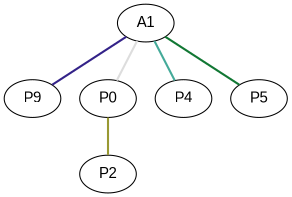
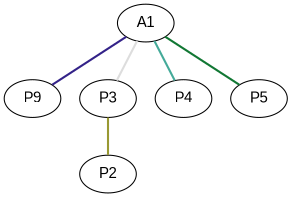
(108, 99) -> (108, 99)
